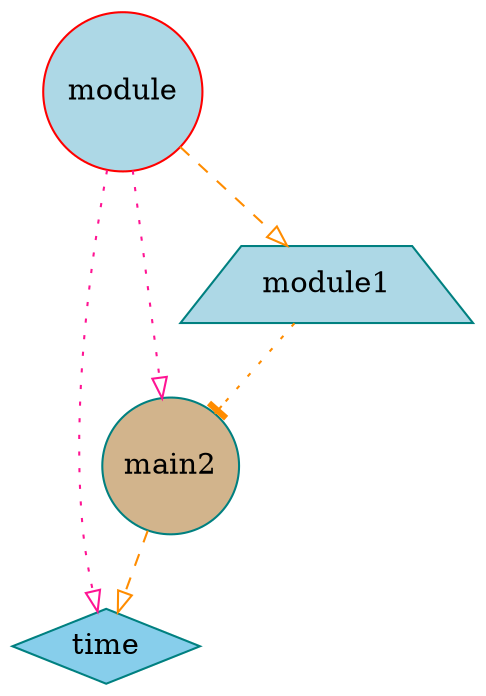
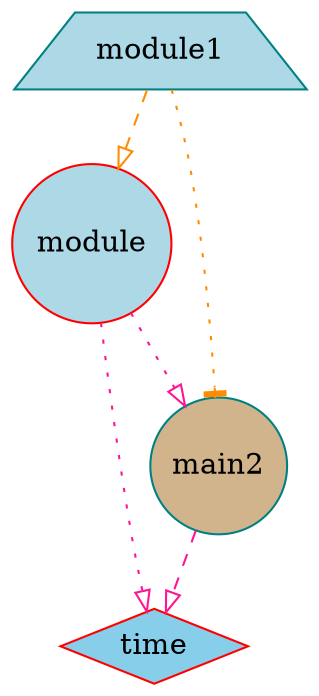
(226, 189) -> (136, 120)
(136, 562) -> (184, 562)
(106, 646) -> (154, 646)
